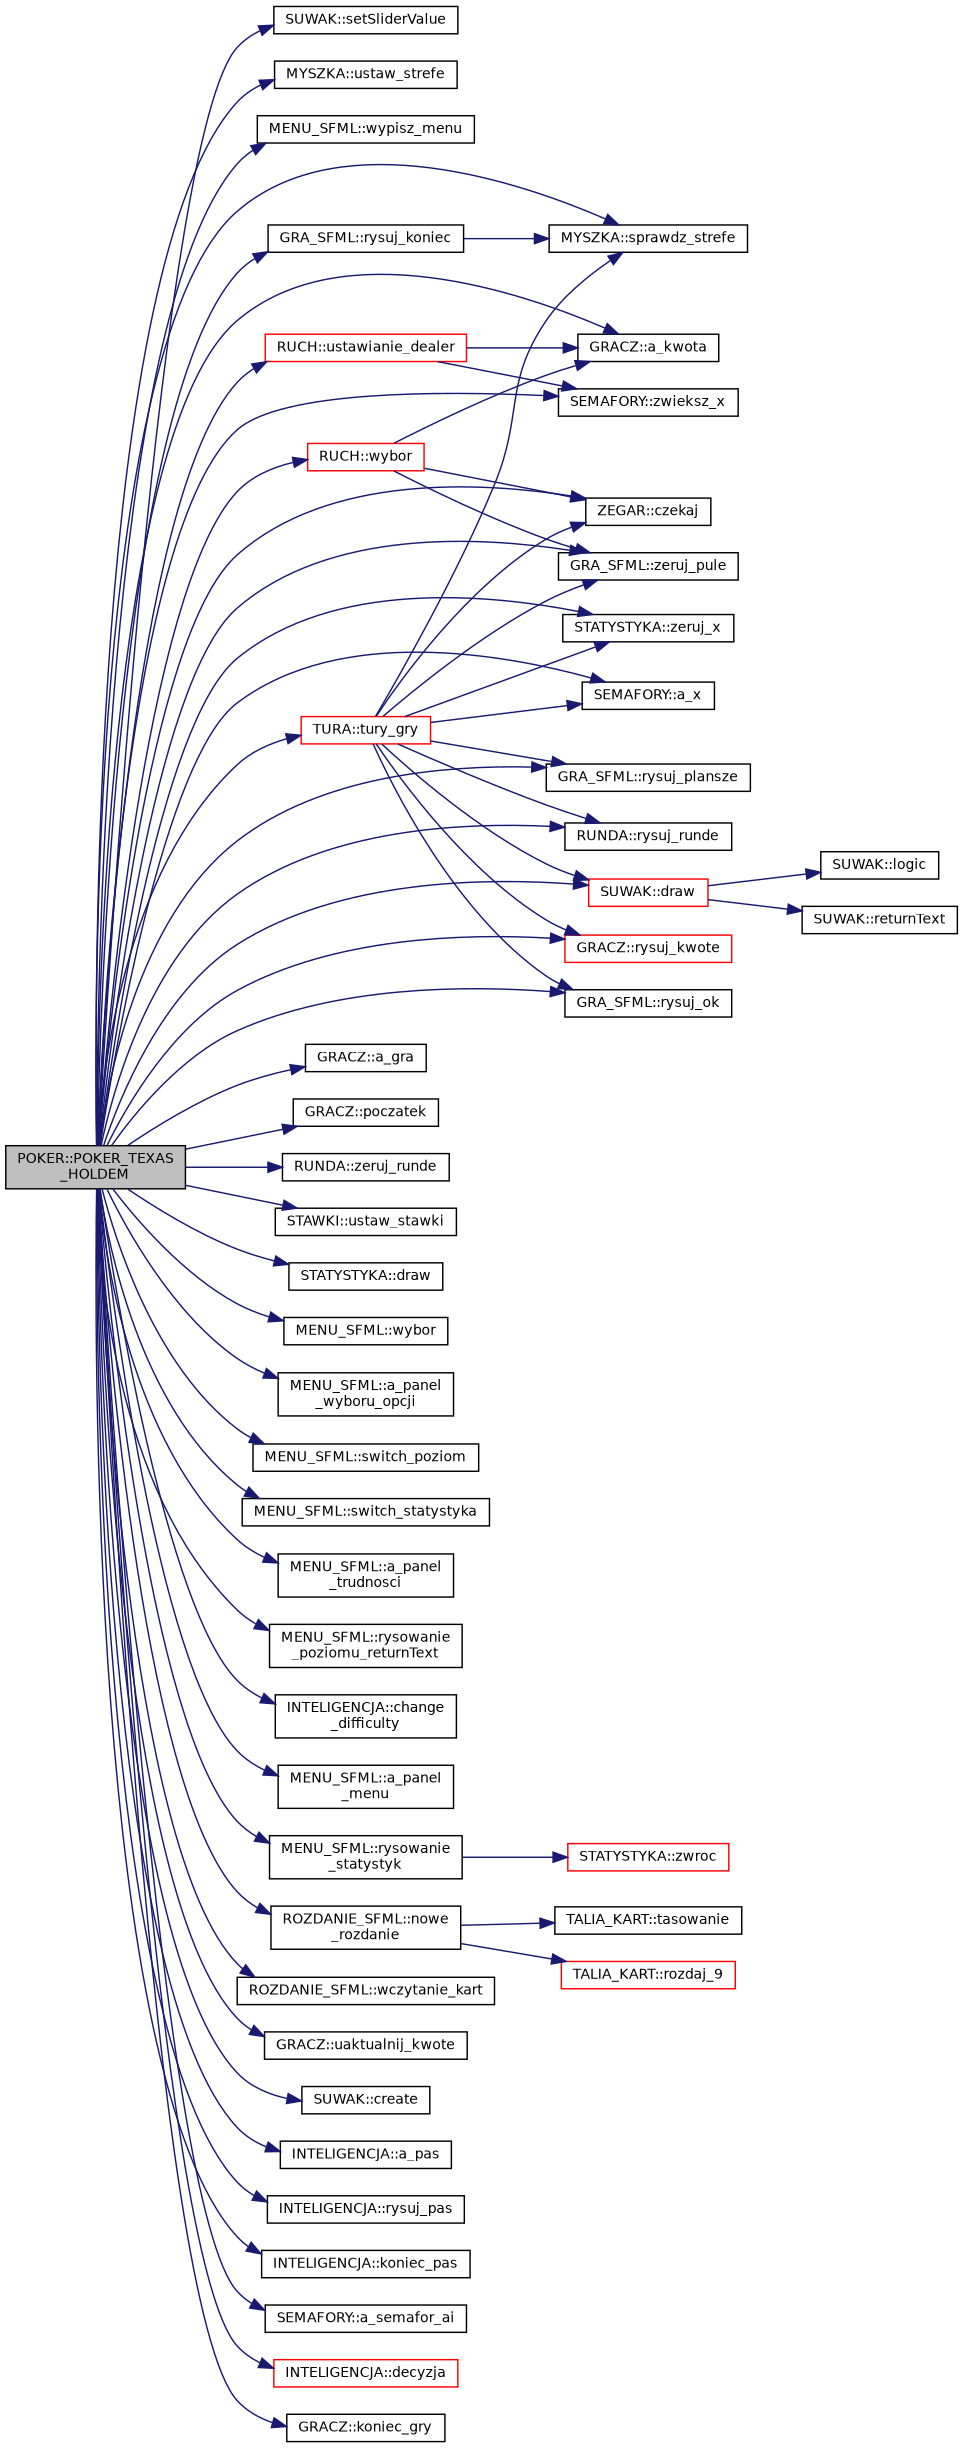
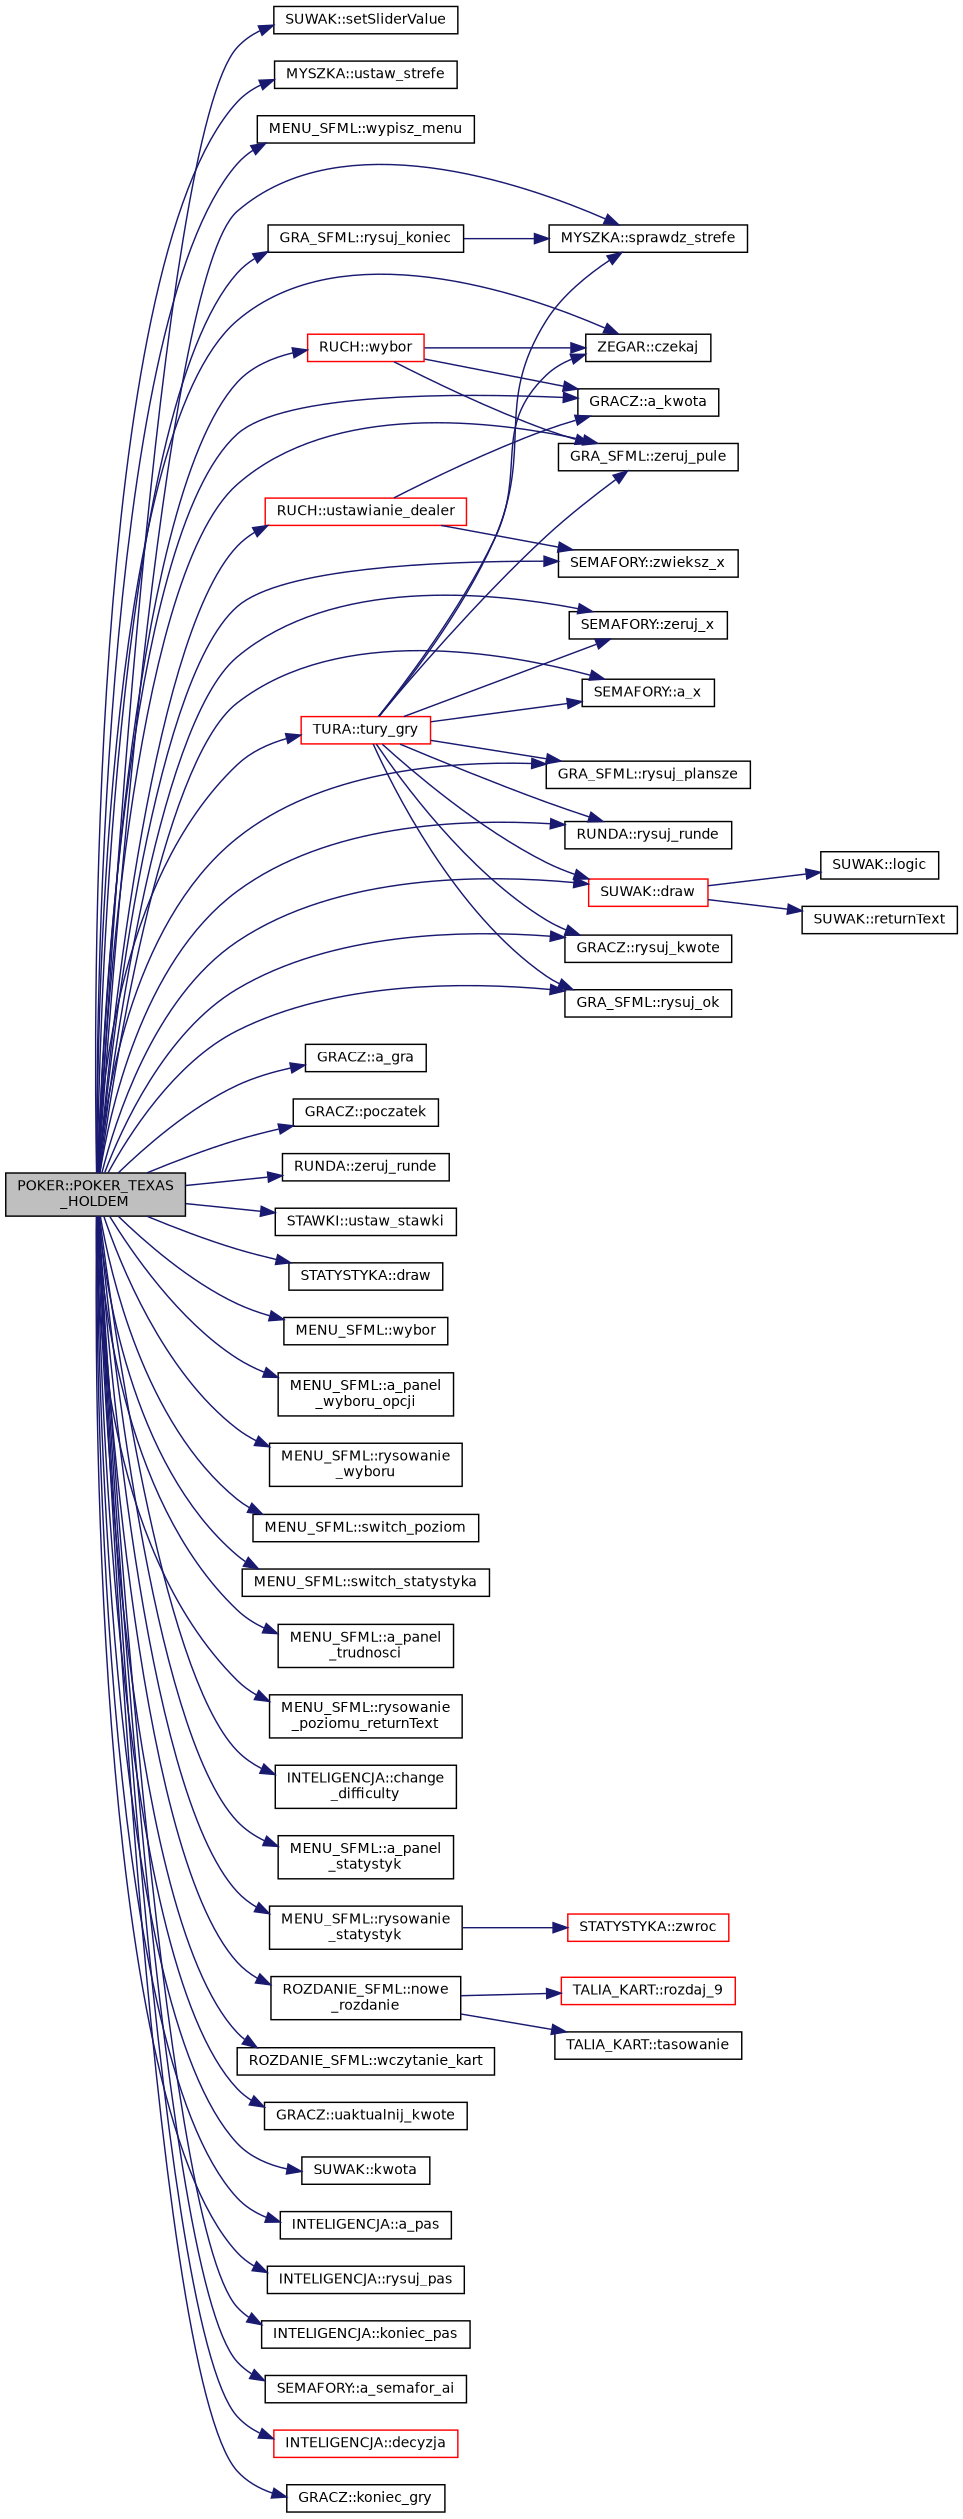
(648, 628) -> (648, 625)
(648, 949) -> (648, 949)
none -> (366, 1465)
(366, 1787) -> (366, 1857)
(366, 2100) -> (366, 2171)
